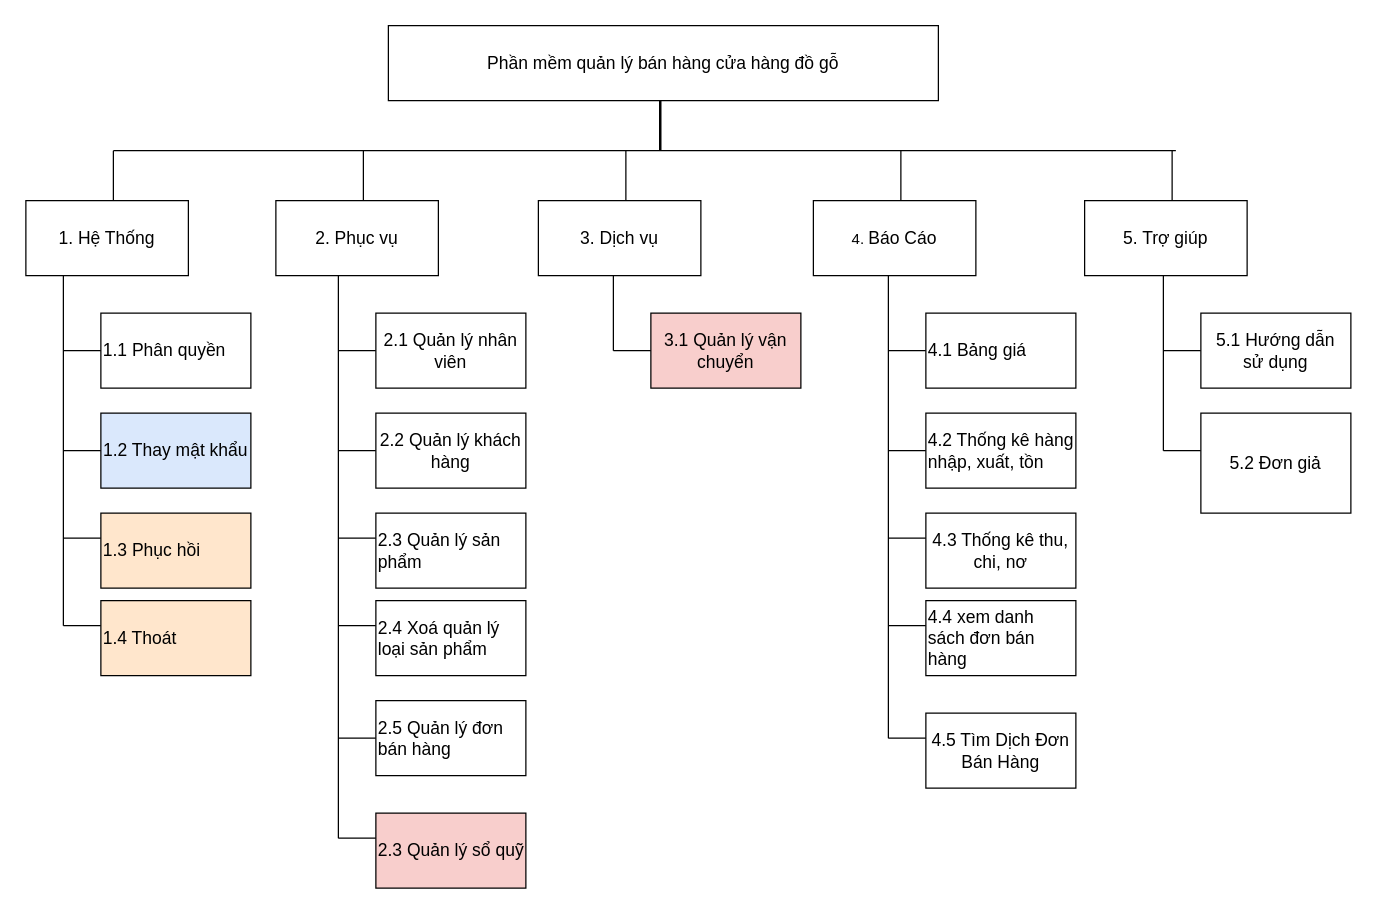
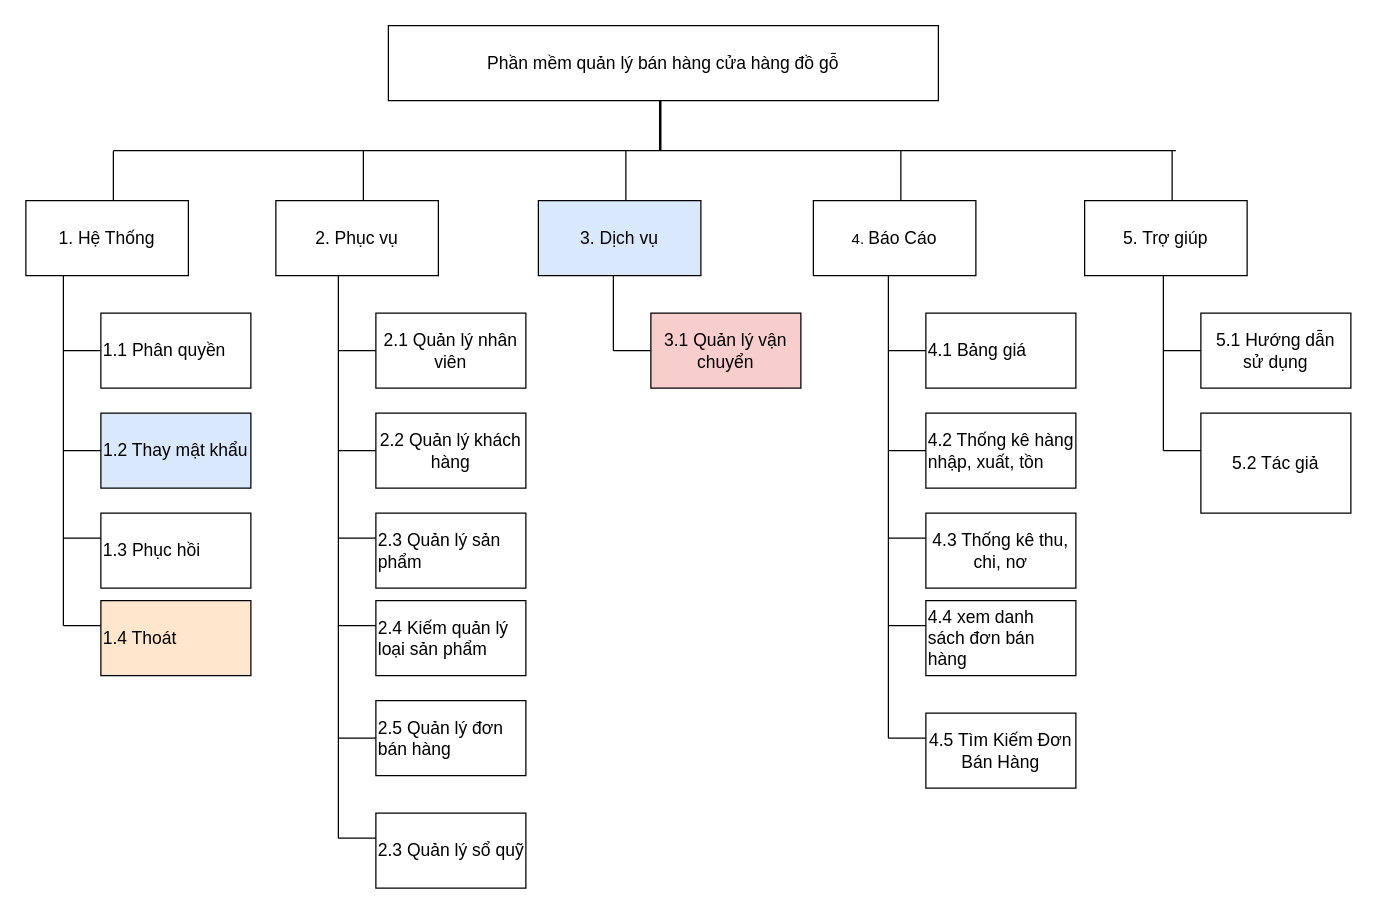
(619, 238) -> (619, 238)
(1276, 463) -> (1276, 463)
(176, 551) -> (176, 551)
(452, 638) -> (452, 638)
(1001, 751) -> (1001, 751)
(451, 851) -> (451, 851)
